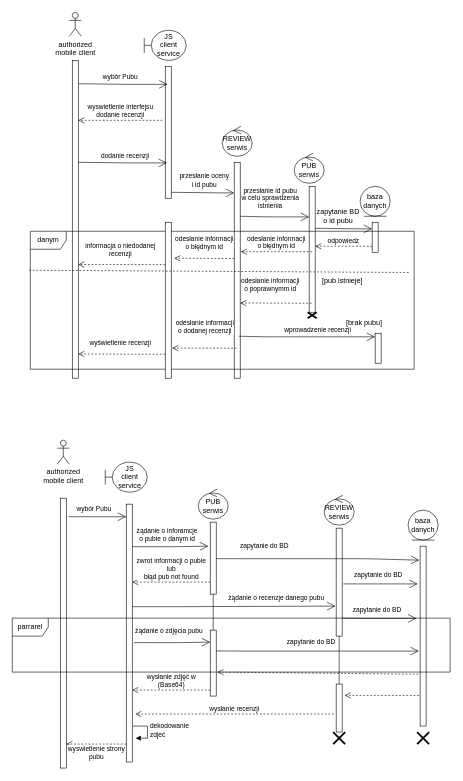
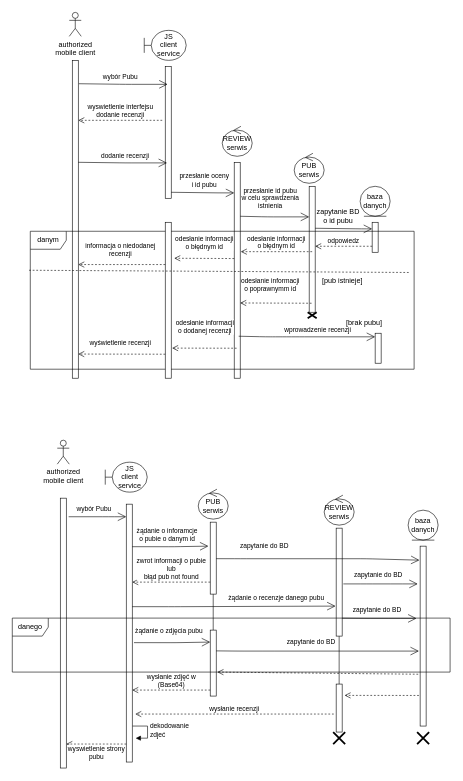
(30, 627) -> (30, 627)
